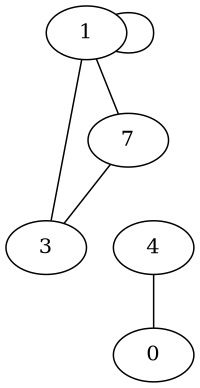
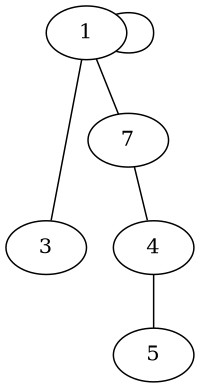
(87, 194) -> (141, 194)
(154, 355) -> (154, 355)
